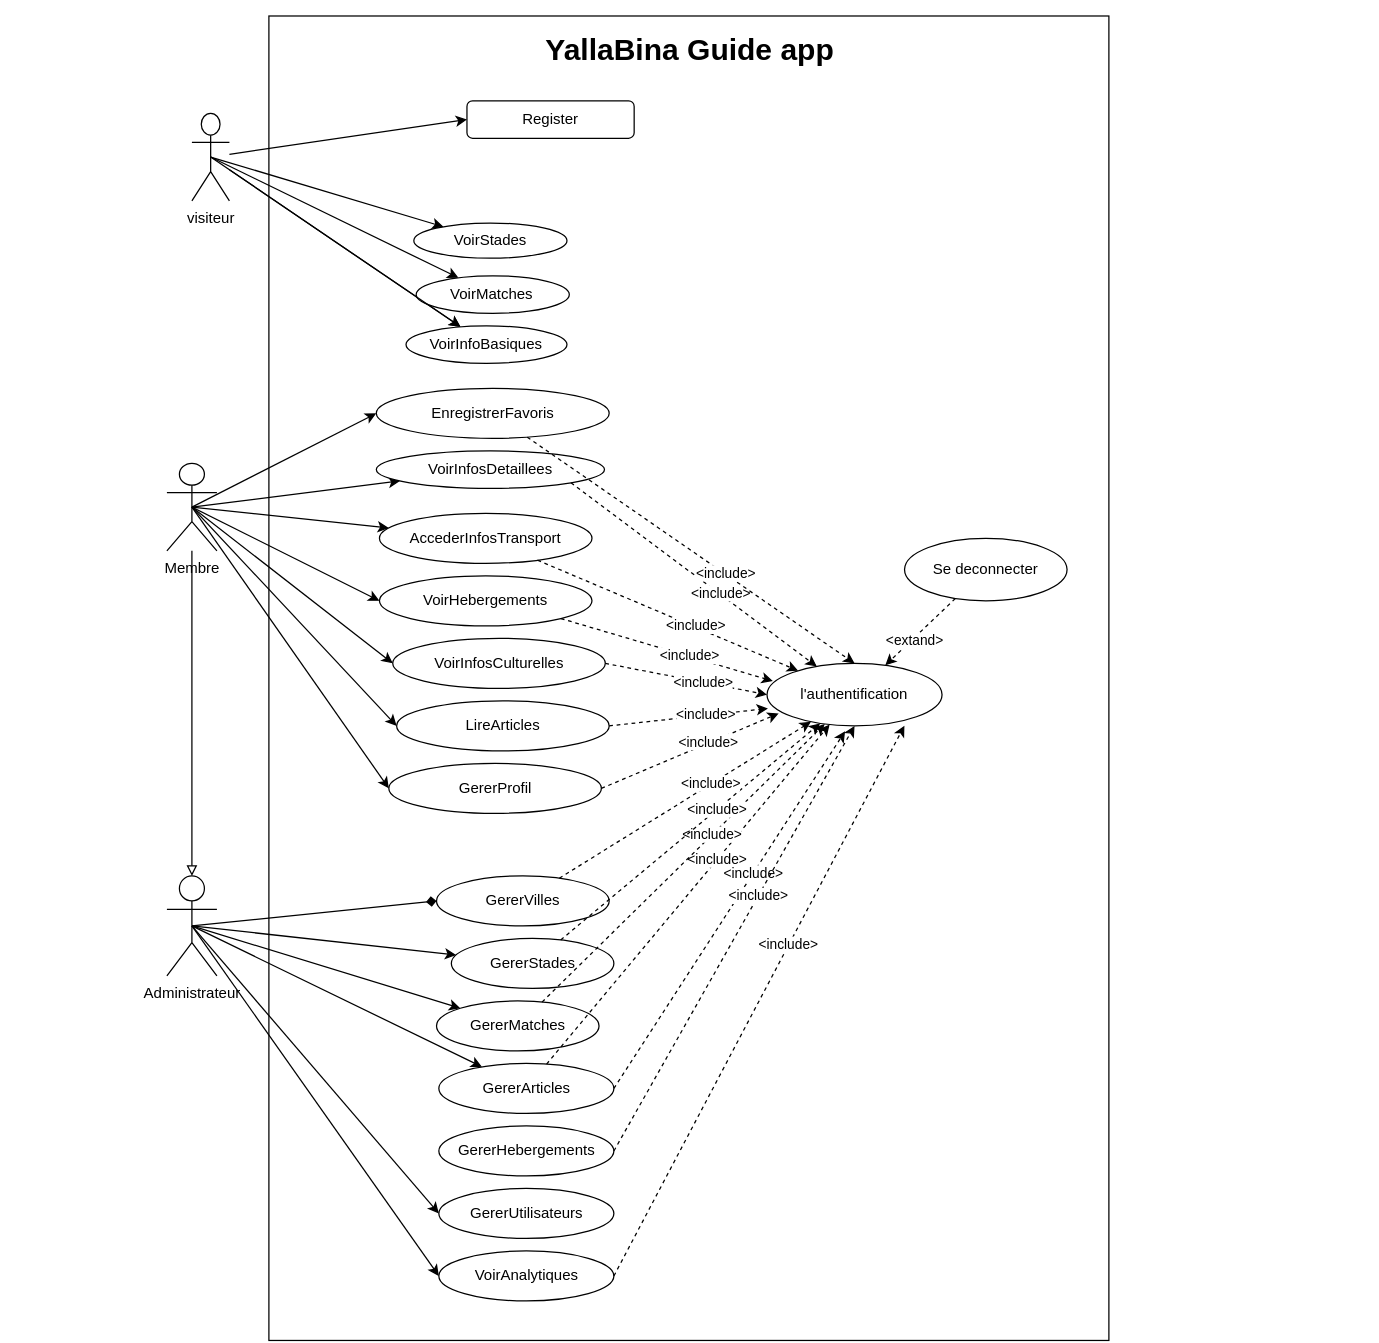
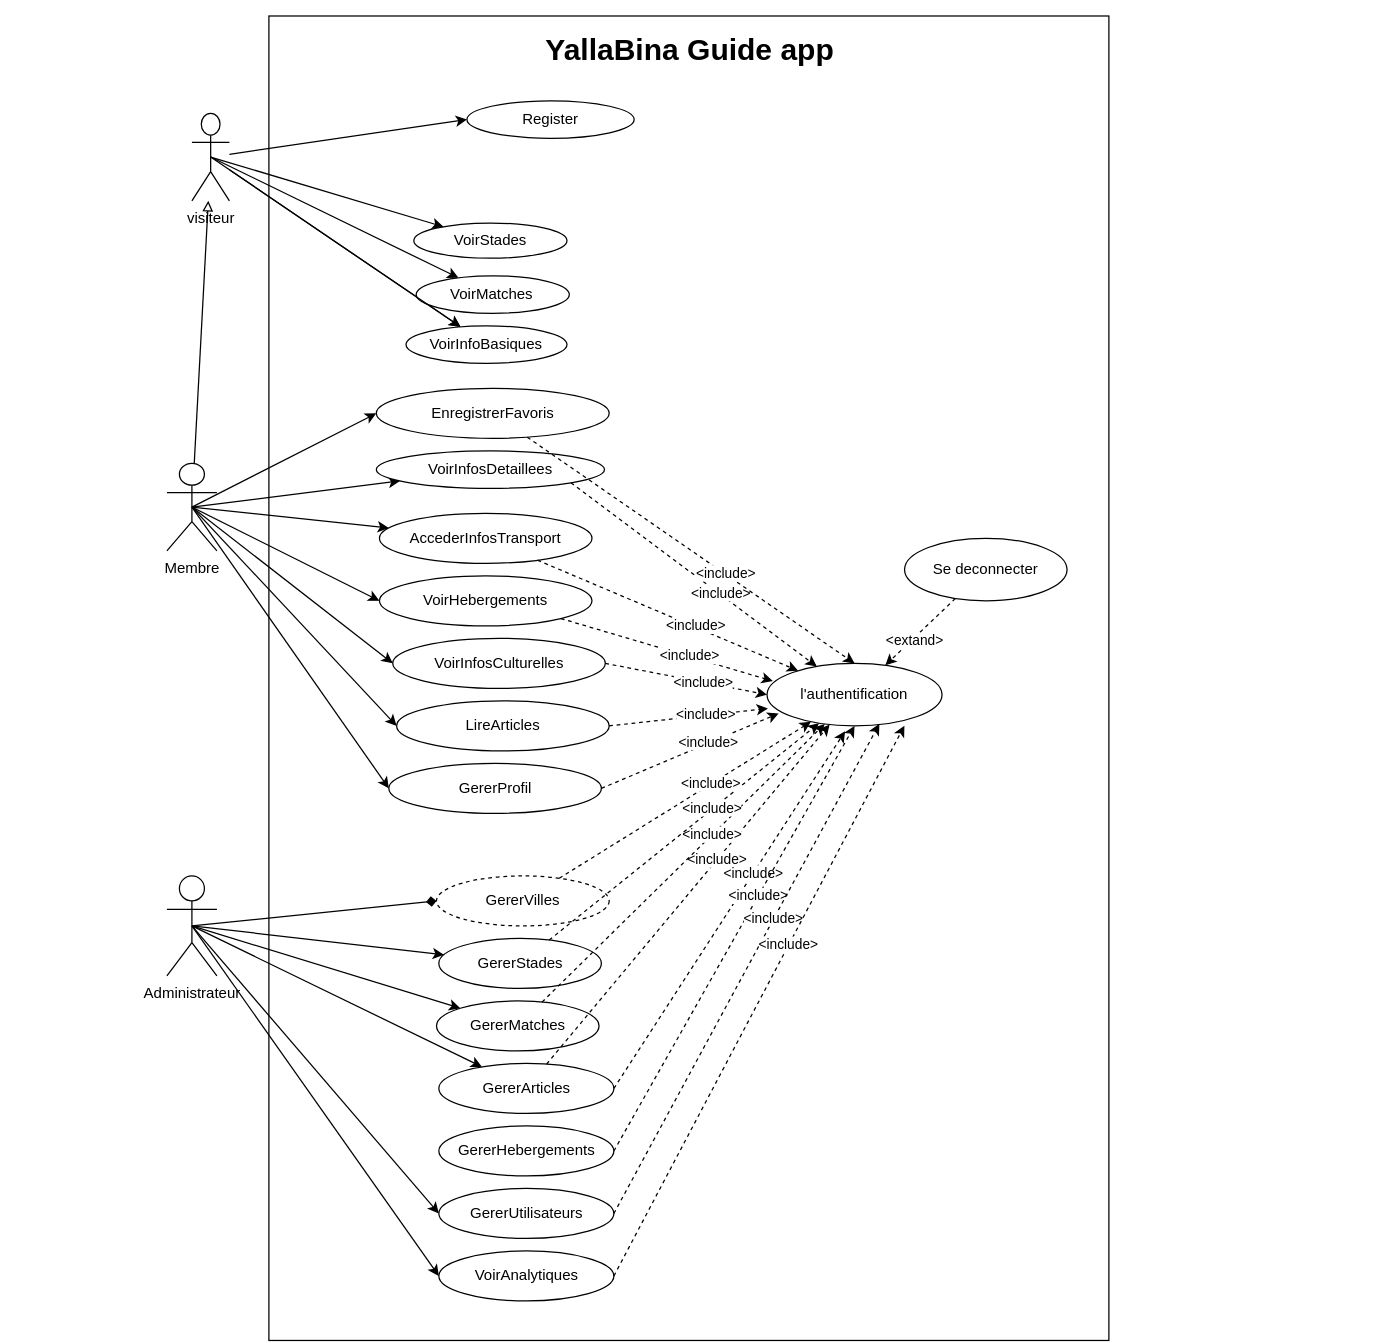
(550, 119) -> (550, 119)
(192, 708) -> (201, 337)
(523, 901) -> (523, 901)
(533, 963) -> (520, 963)
none -> (687, 1078)
